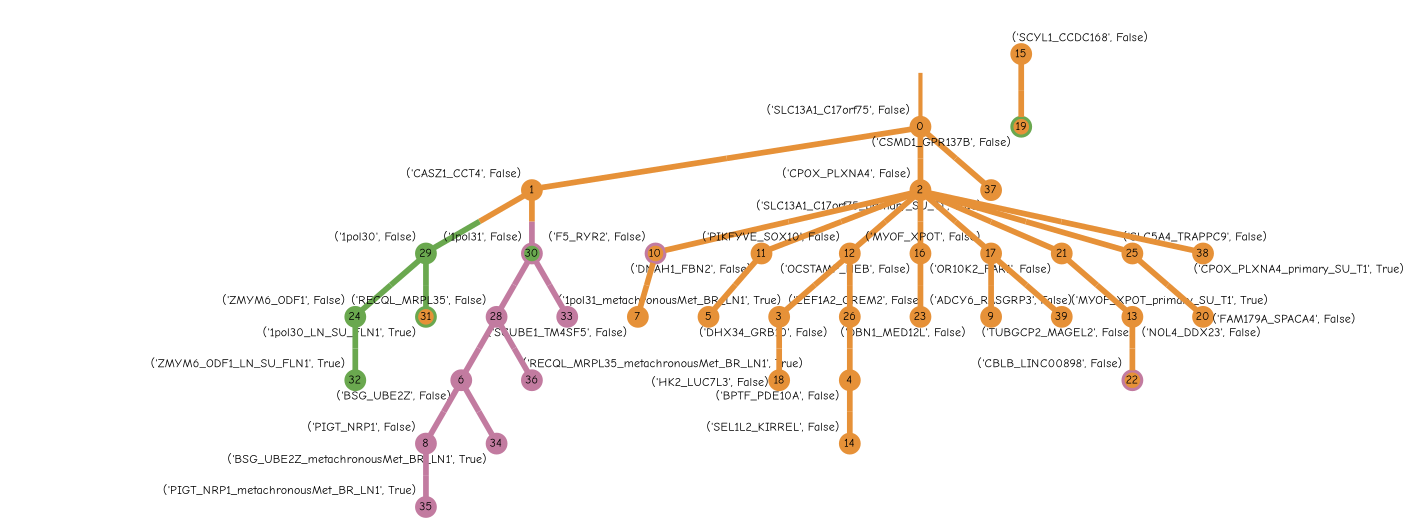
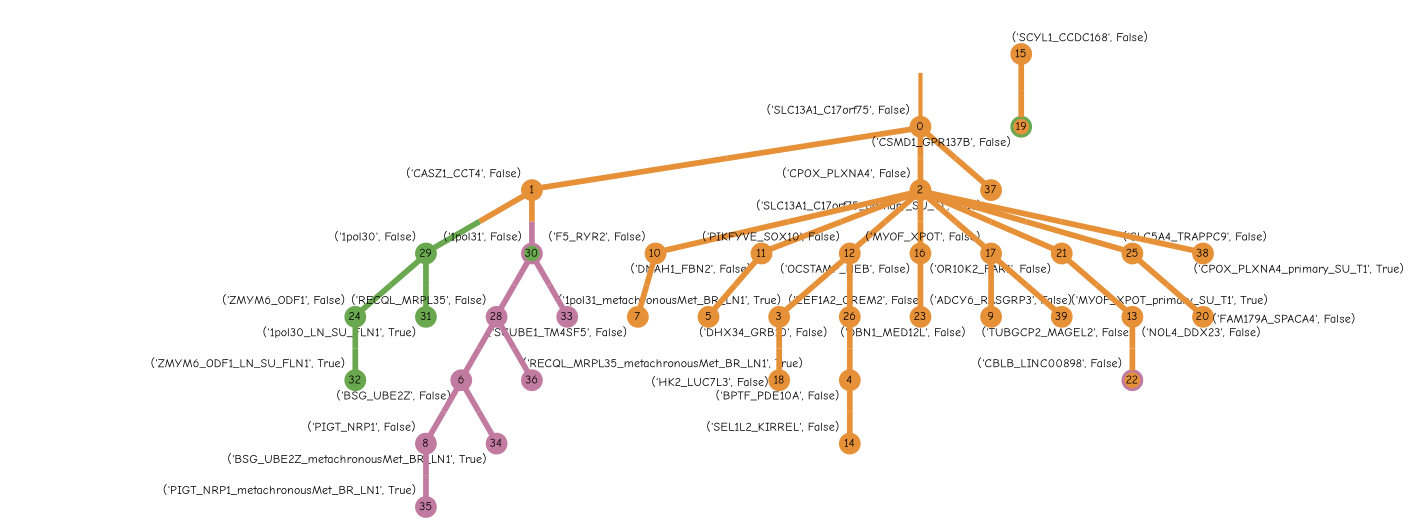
(656, 253) -> (656, 253)
(426, 317) -> (426, 317)
